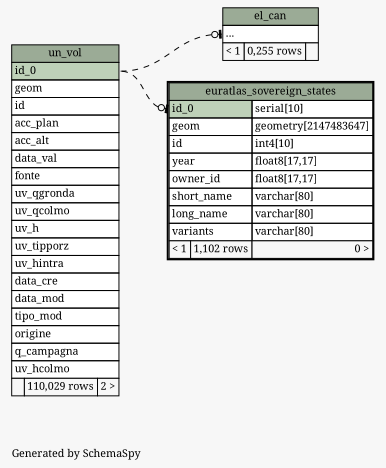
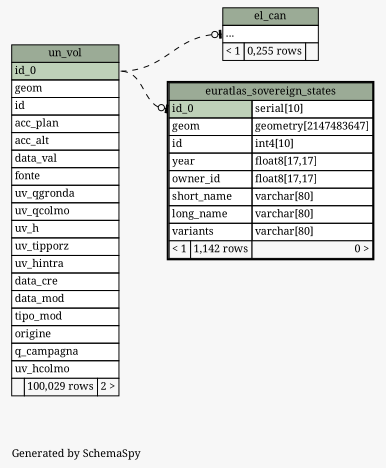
(221, 249) -> (221, 249)
(61, 387) -> (61, 387)
